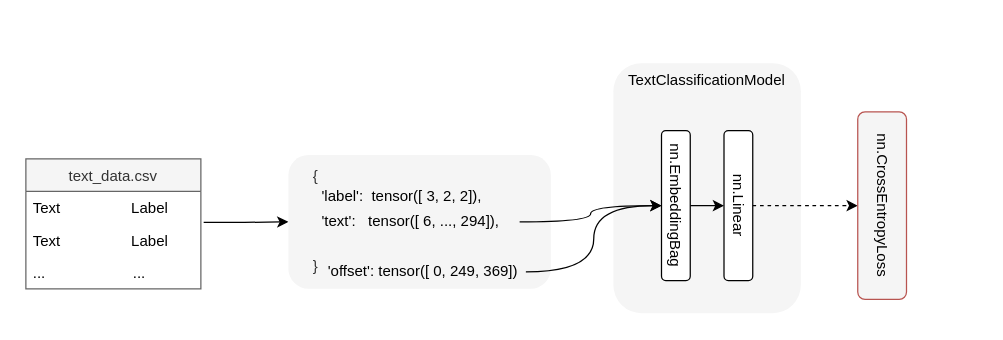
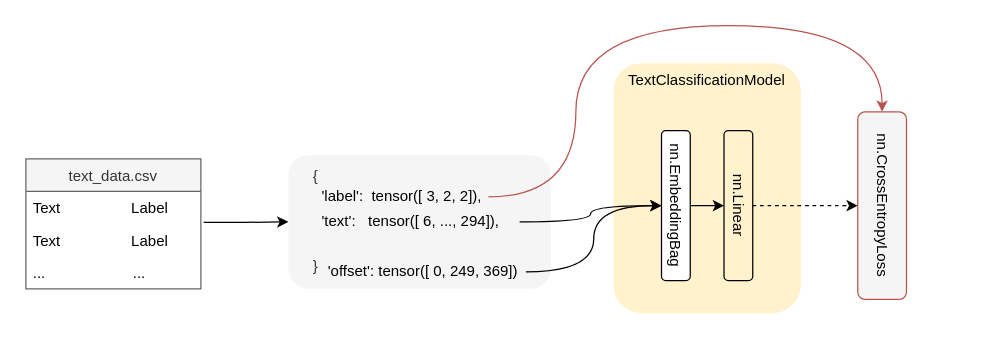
none -> (659, 32)
(707, 188) -> (707, 188)
(738, 206) -> (738, 206)
